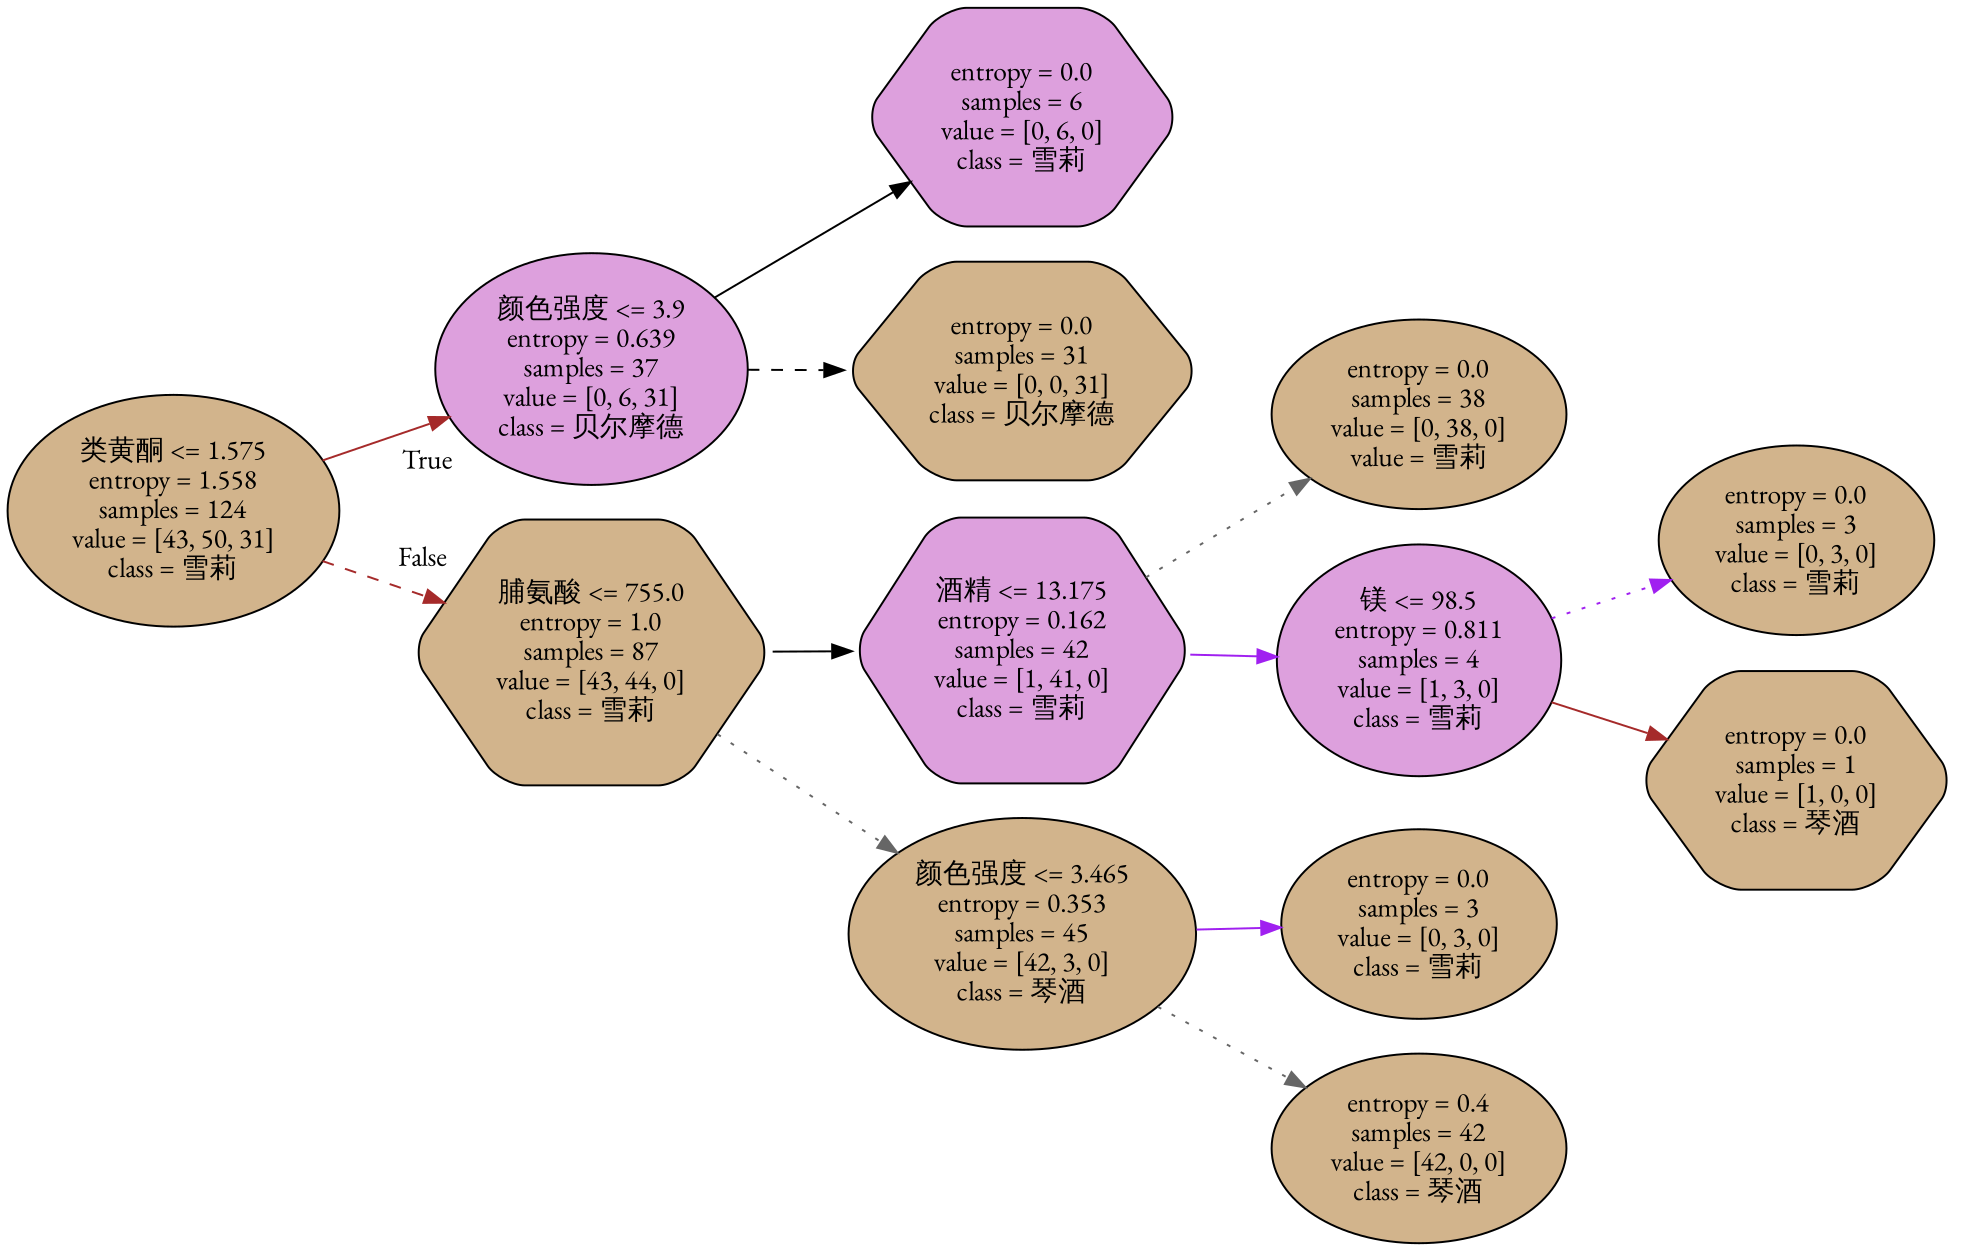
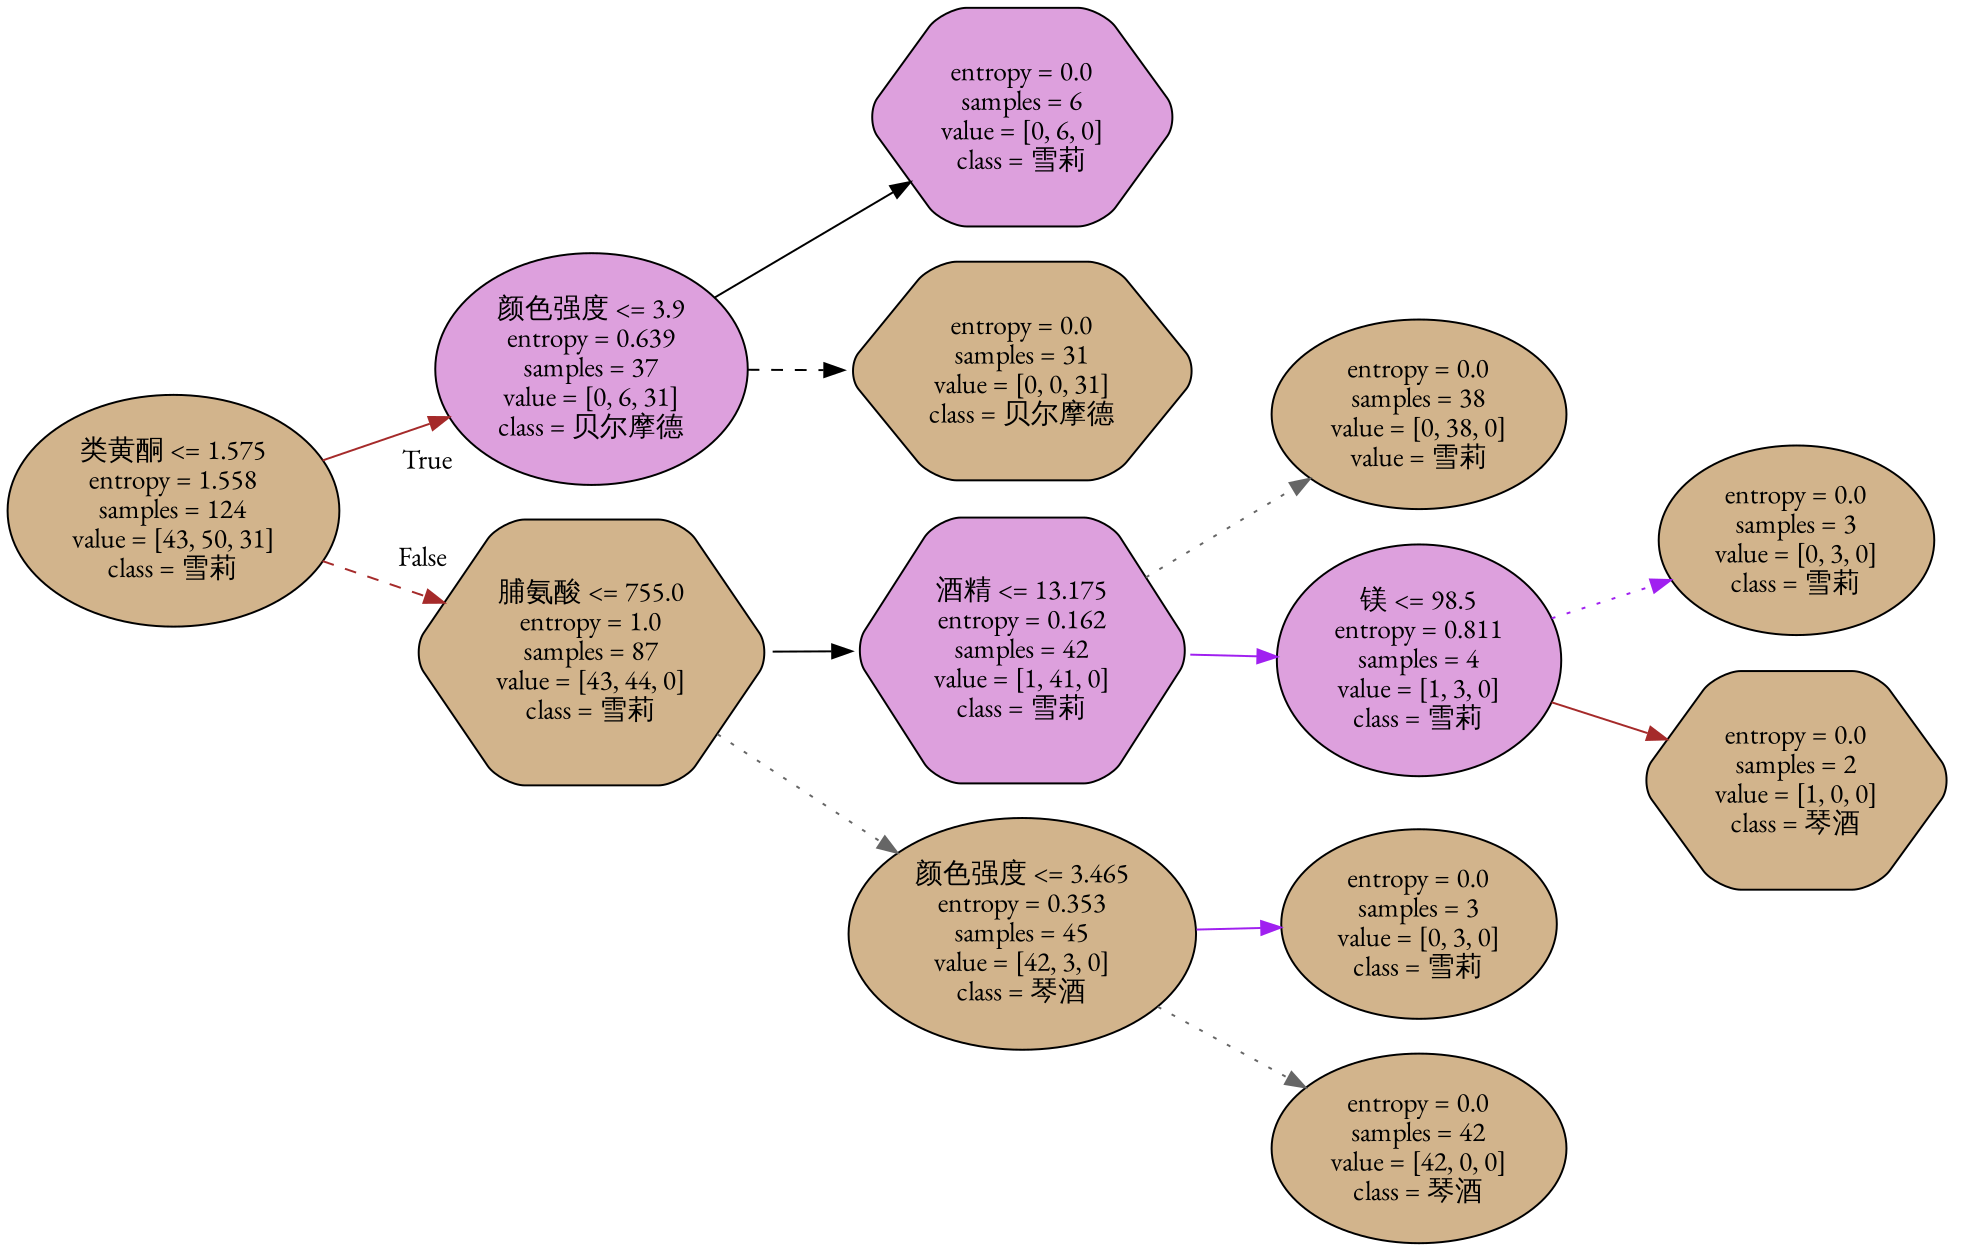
(1796, 780) -> (1796, 780)
(1419, 1148) -> (1419, 1148)
